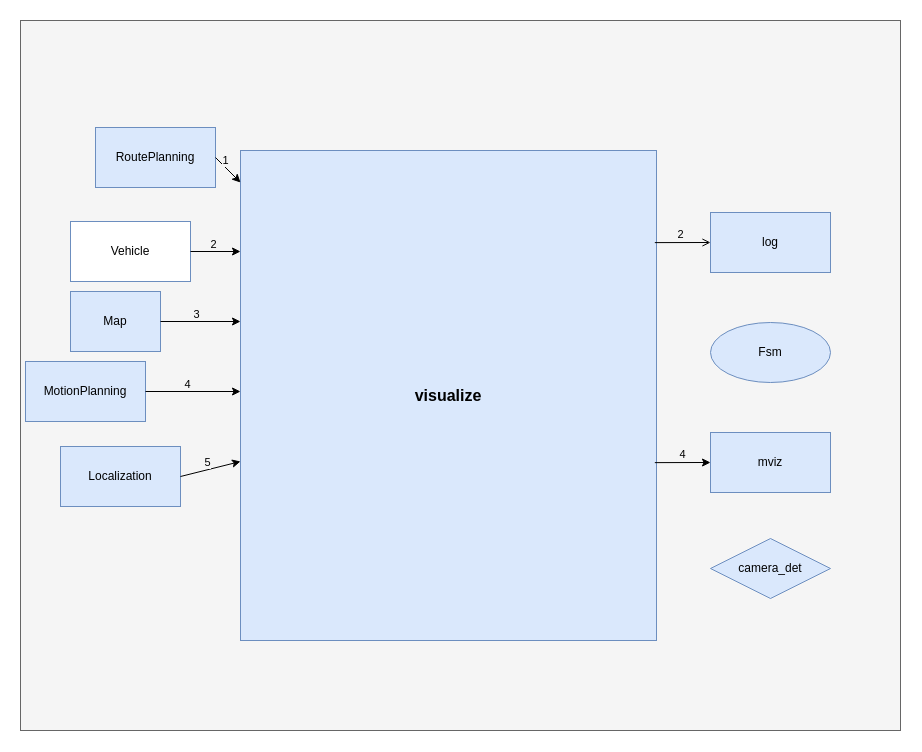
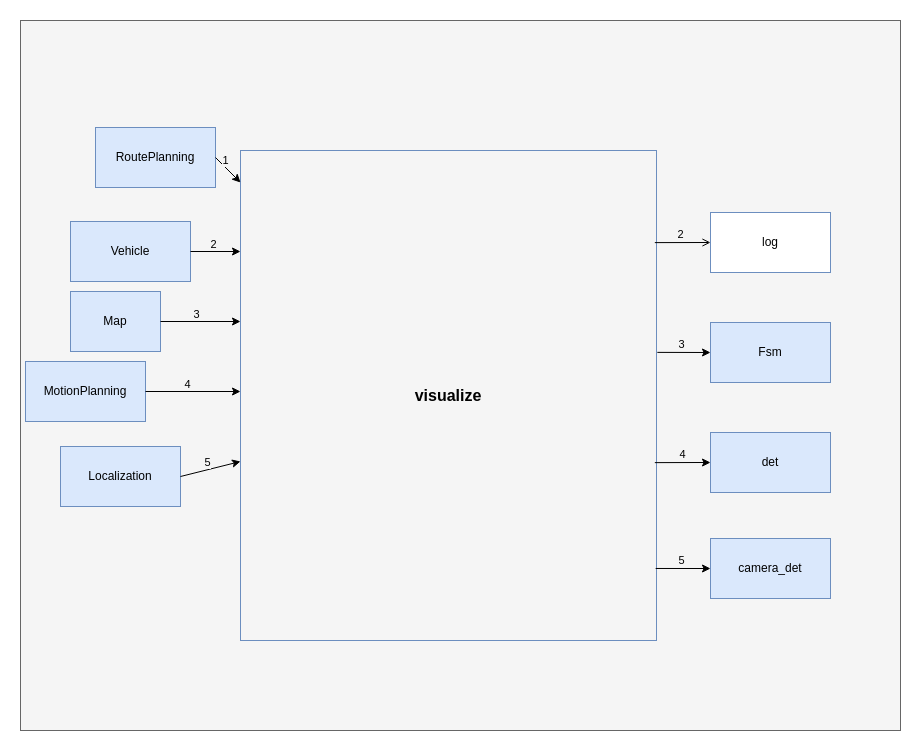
(771, 243) -> (771, 243)
(131, 252) -> (131, 252)
none -> (681, 352)
(771, 353) -> (771, 353)
(449, 396) -> (449, 396)
(771, 463) -> (771, 463)
none -> (680, 568)
(771, 569) -> (771, 569)
